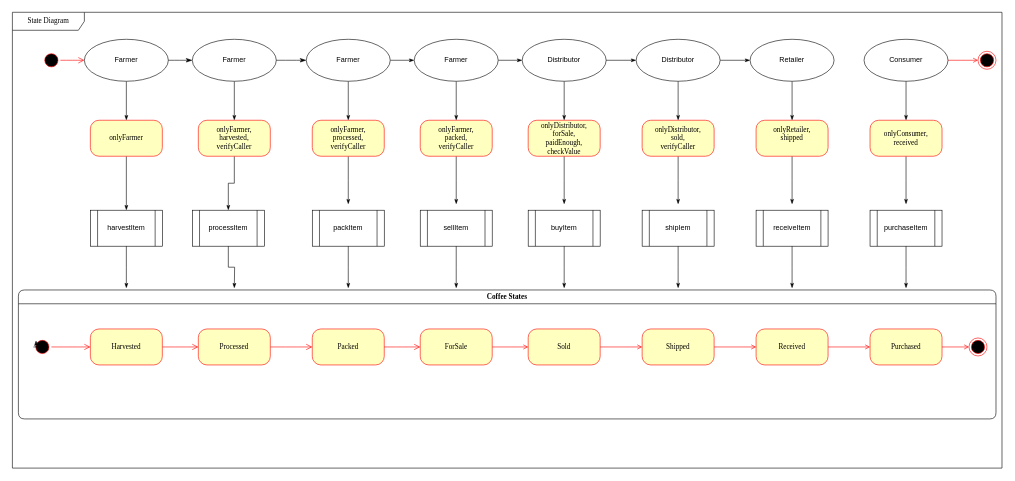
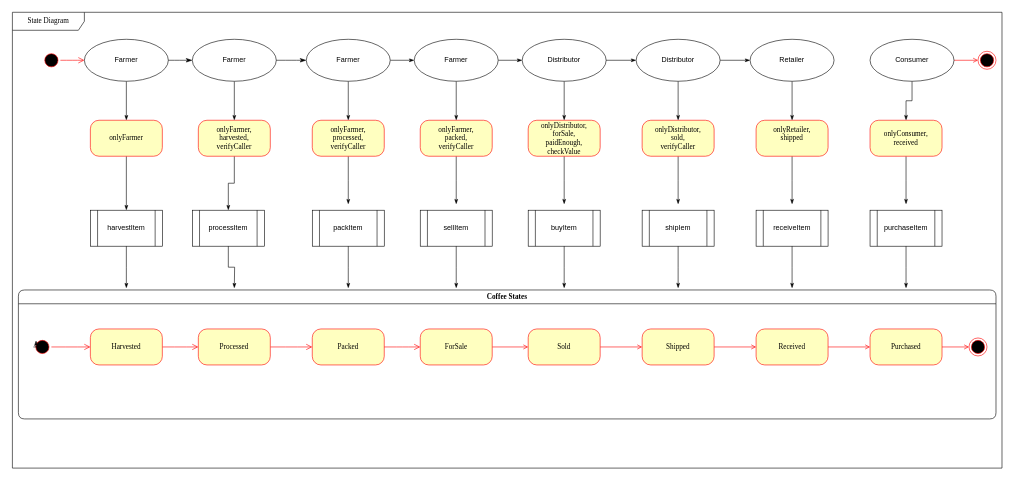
(906, 60) -> (912, 60)
